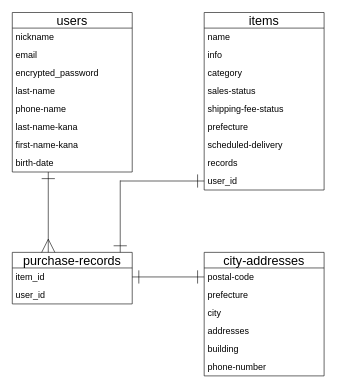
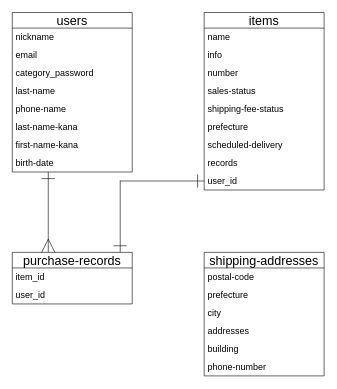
(61, 73) -> (58, 73)
(228, 73) -> (223, 73)
(264, 260) -> (264, 260)
(138, 277) -> none
